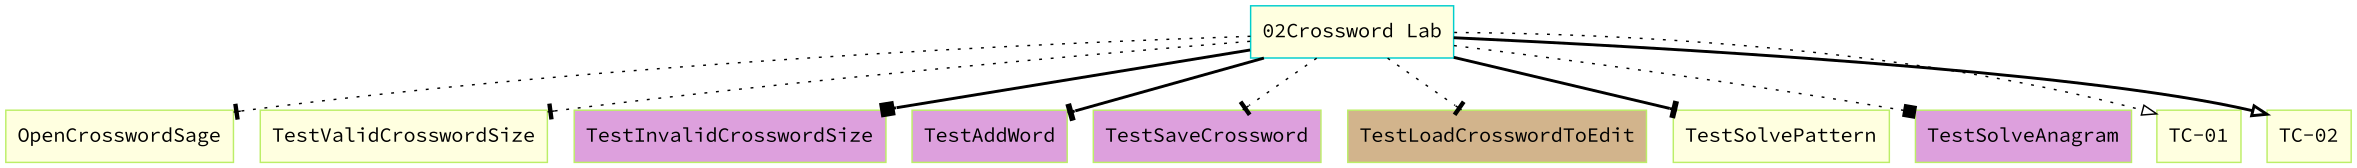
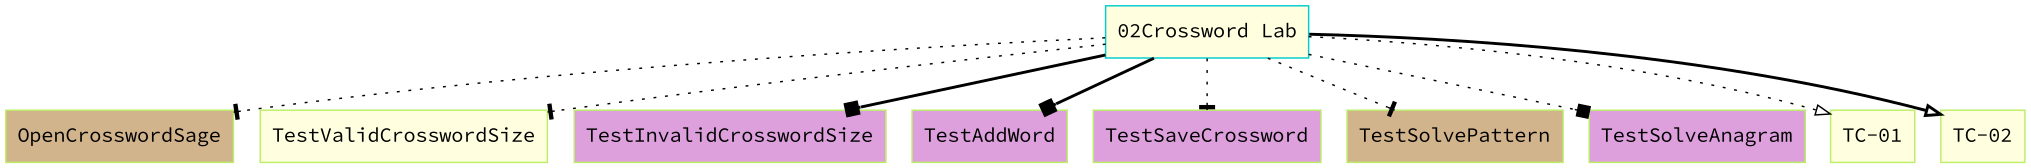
(1562, 83) -> (1328, 83)
(1170, 84) -> (1105, 81)
(120, 136) -> (120, 136)
(1497, 136) -> none
(1781, 136) -> (1455, 136)
